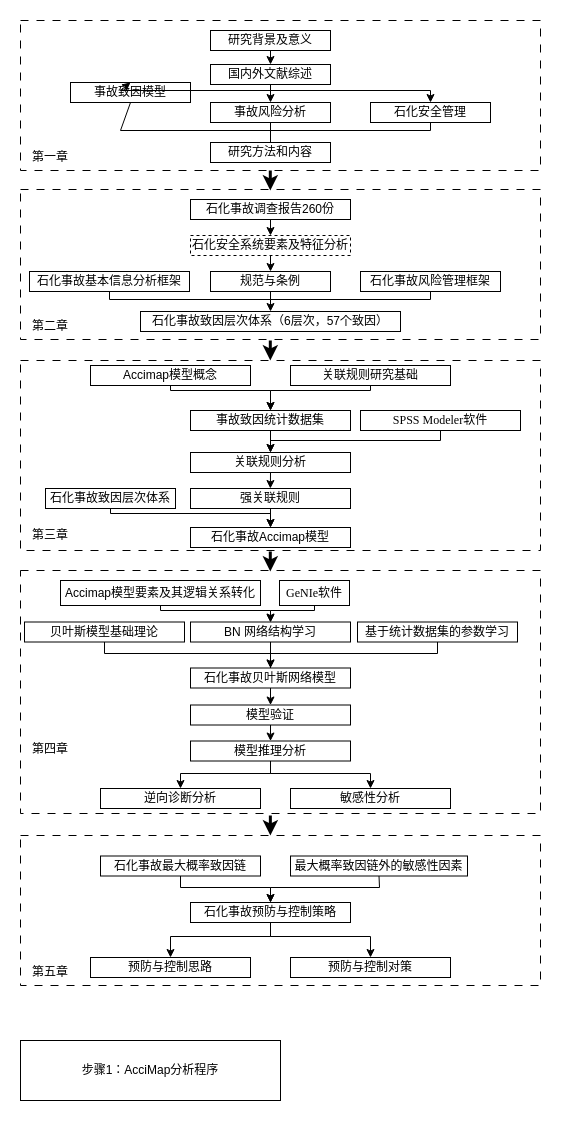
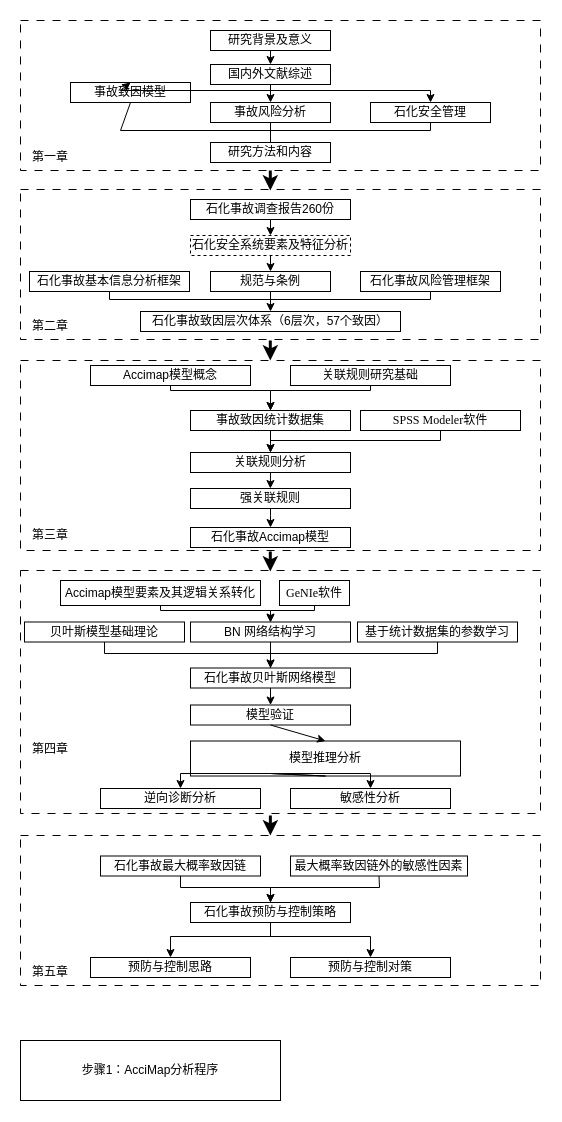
(111, 499) -> none
(187, 514) -> none
(271, 751) -> (326, 759)
